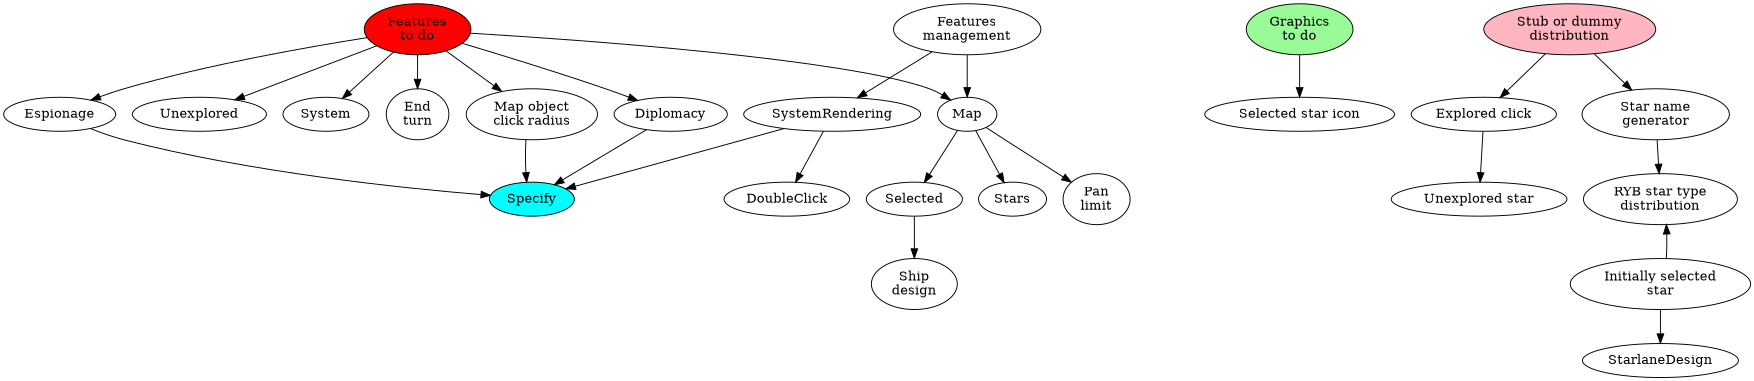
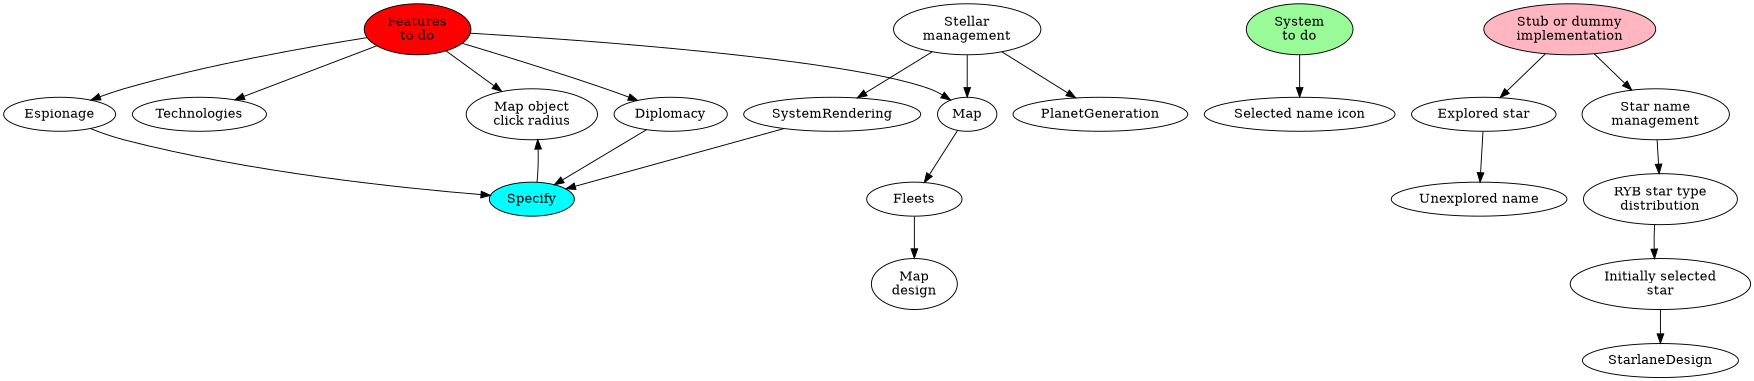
(967, 29) -> (967, 29)
(1300, 29) -> (1300, 29)
(1570, 29) -> (1570, 29)
(199, 114) -> (199, 114)
(326, 114) -> none
(418, 114) -> none
none -> (1100, 114)
(1300, 114) -> (1300, 114)
(1484, 114) -> (1484, 114)
(1656, 114) -> (1656, 114)
(525, 156) -> (538, 166)
(787, 199) -> none
(914, 199) -> (914, 199)
(1013, 199) -> none
(1097, 199) -> none
(1479, 199) -> (1479, 199)
(1667, 246) -> (1654, 237)
(914, 284) -> (914, 284)
